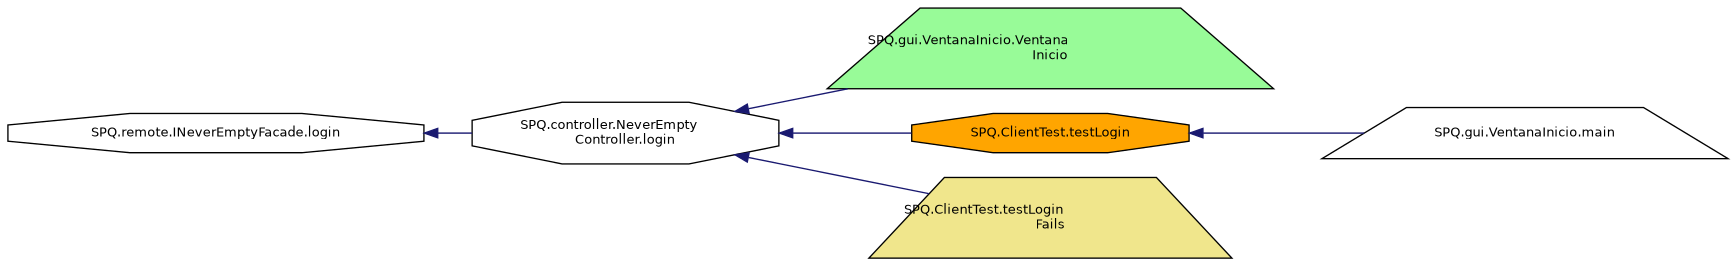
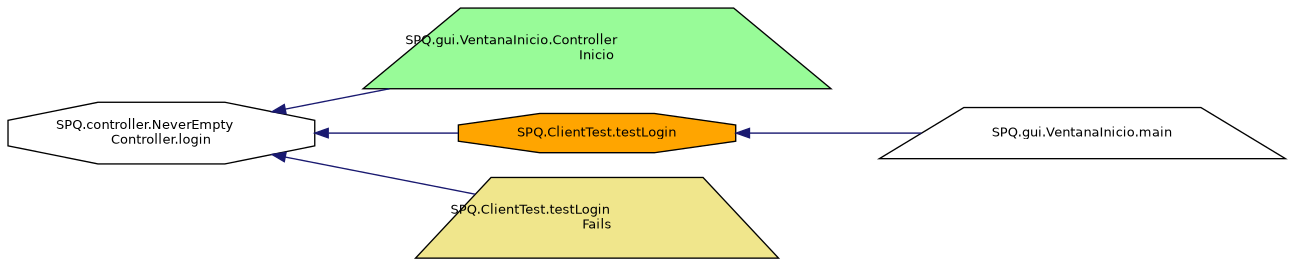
(1050, 48) -> (597, 48)
(216, 133) -> none
